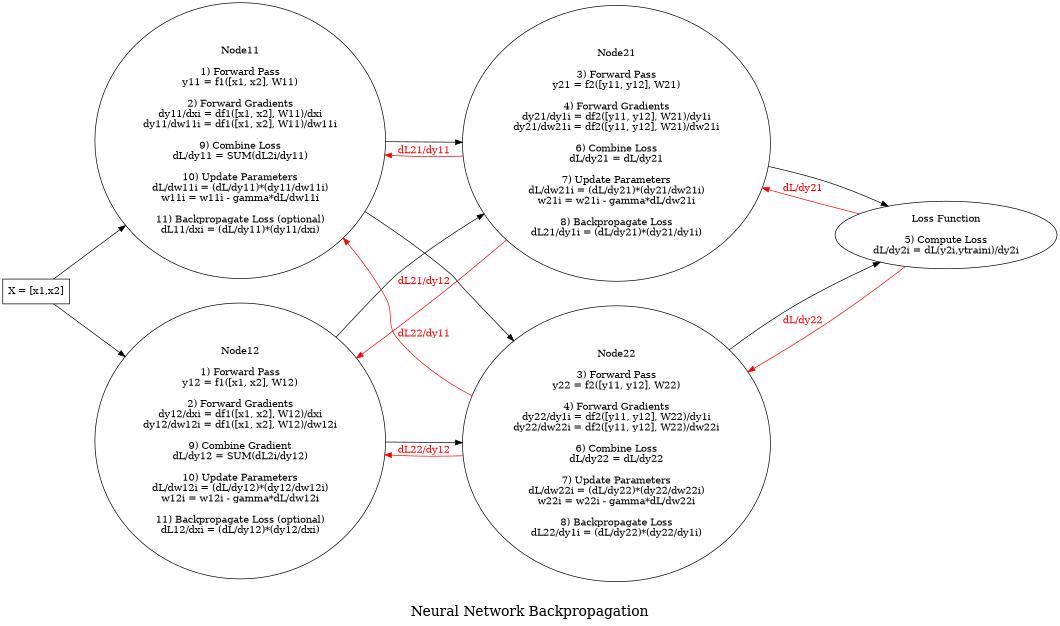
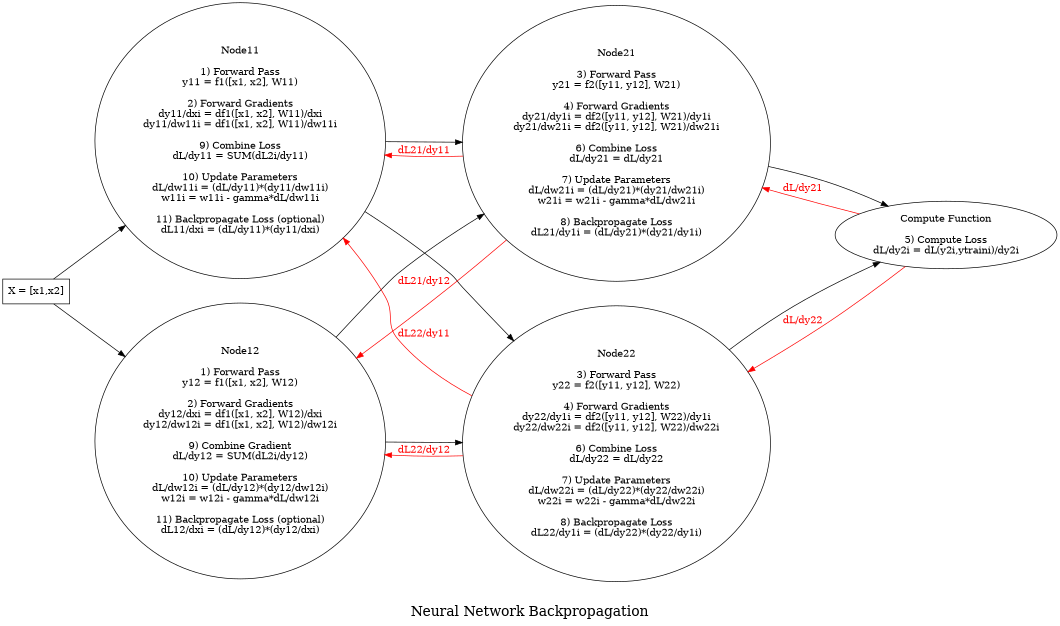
(946, 235) -> (946, 235)
